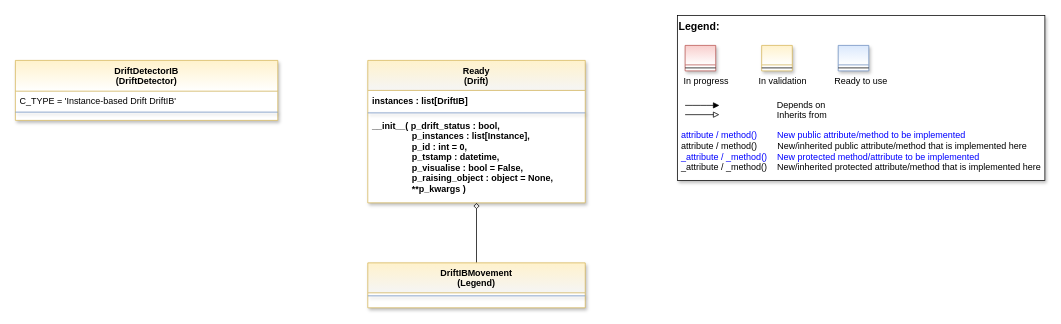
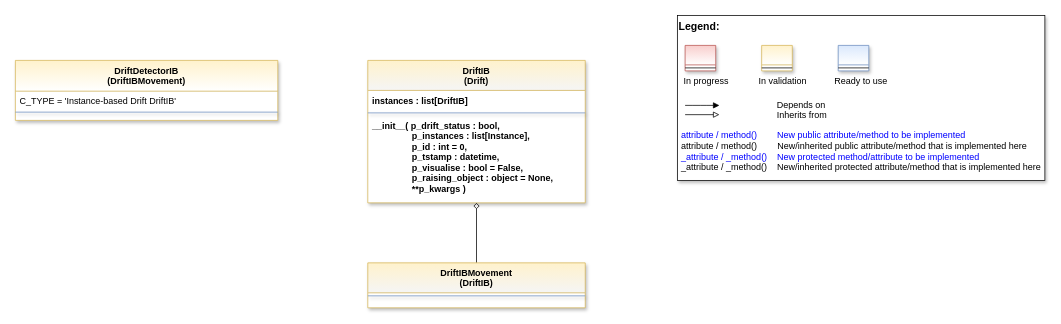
(146, 71) -> (146, 71)
(476, 71) -> (476, 71)
(476, 273) -> (476, 273)
